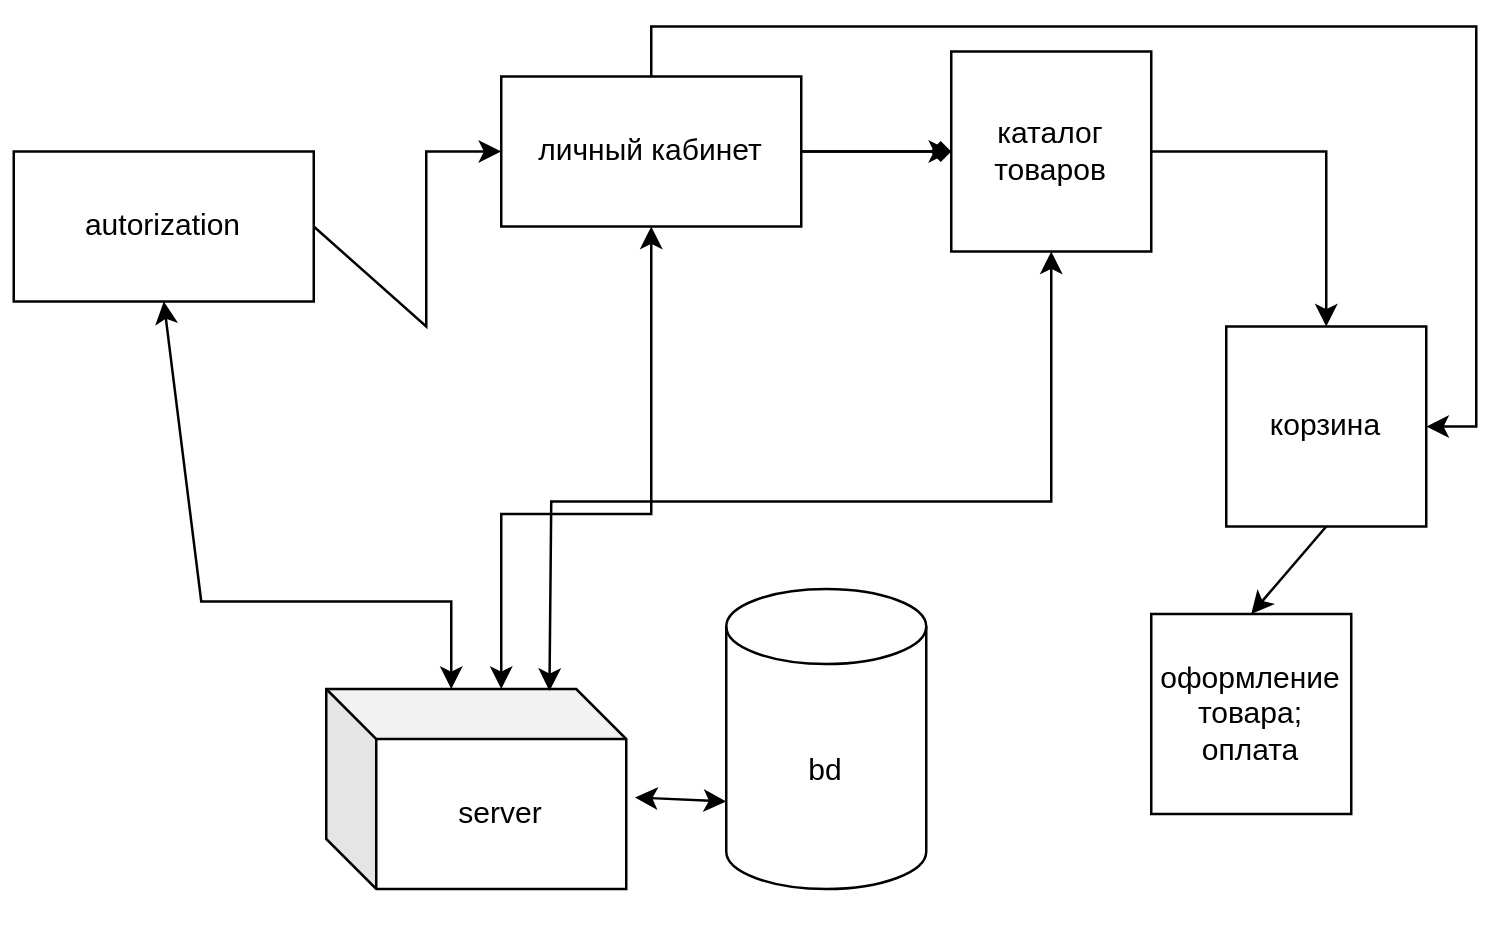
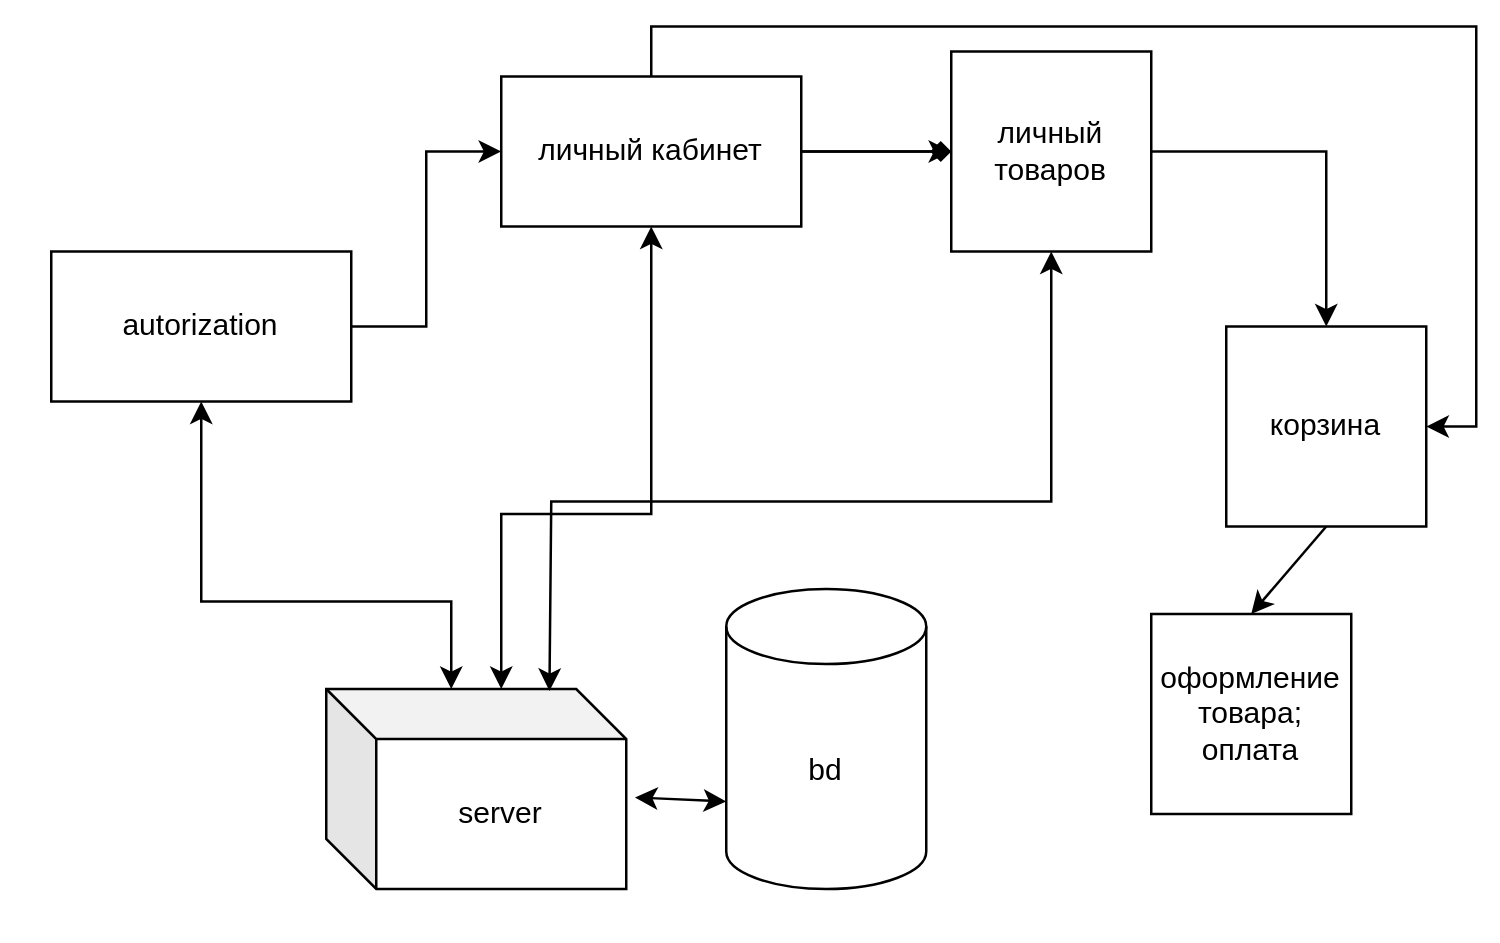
(1051, 151) -> (1051, 151)
(164, 226) -> (201, 326)
